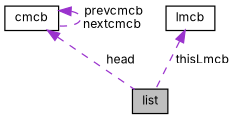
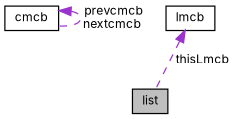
(96, 63) -> none
